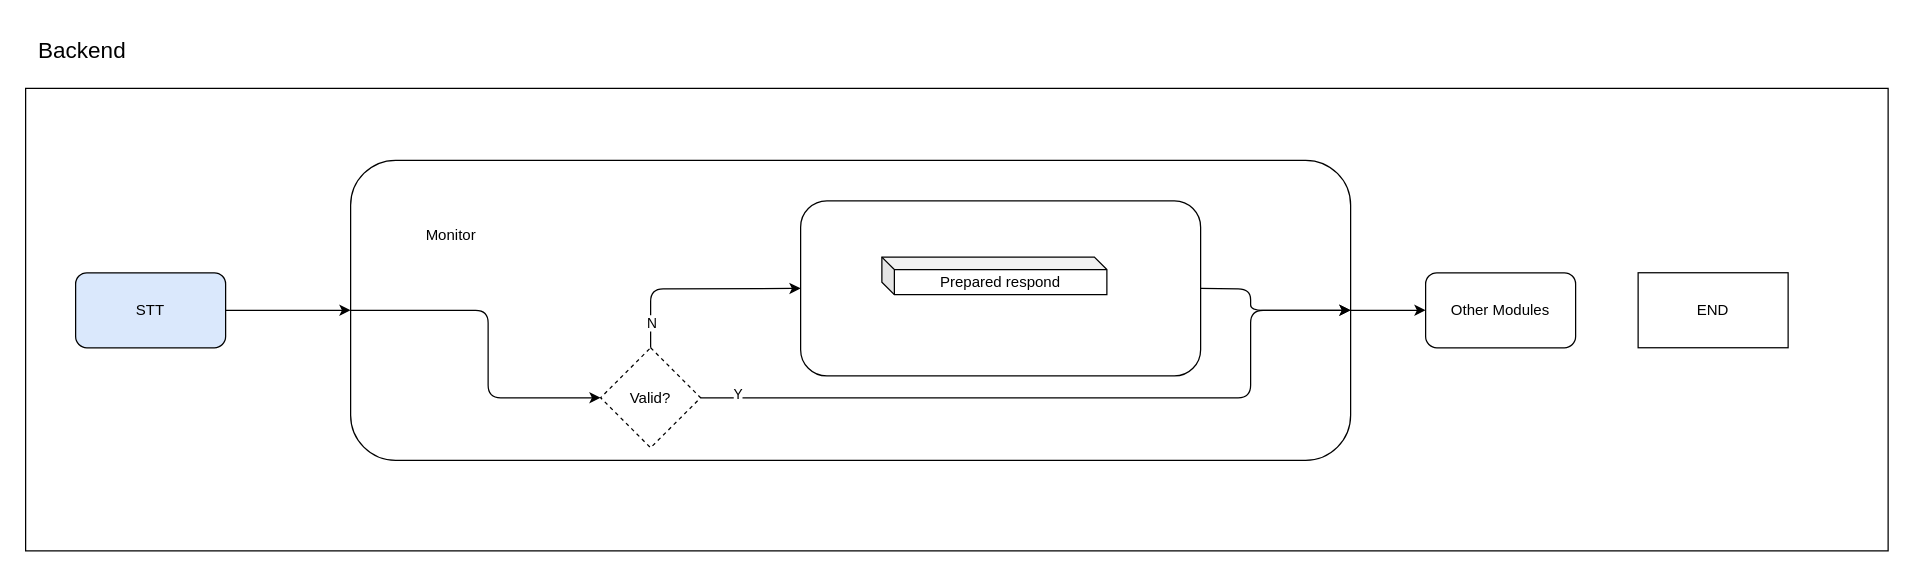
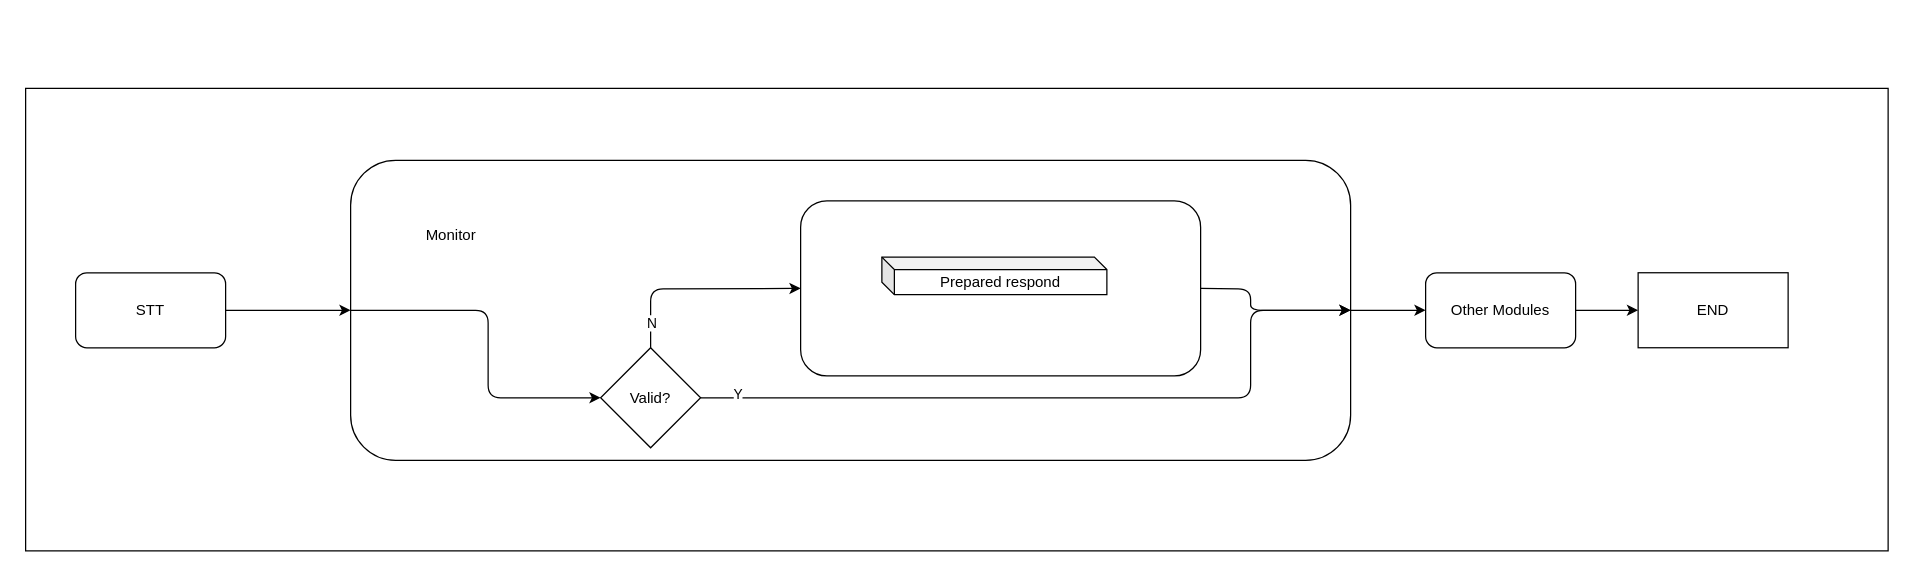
(82, 51) -> none
(151, 310) -> (151, 310)
none -> (1603, 310)
(651, 398) -> (651, 398)
